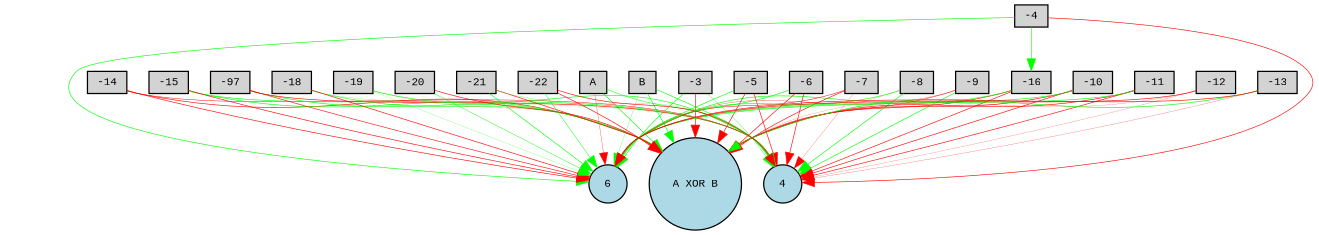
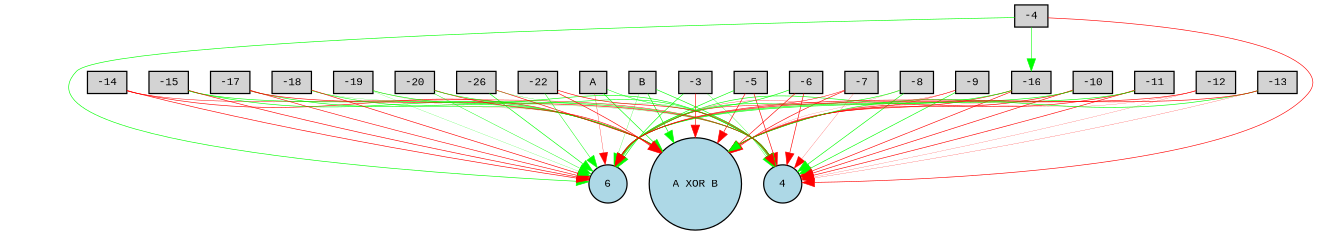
(230, 82) -> (230, 82)
(476, 82) -> (476, 82)
none -> (608, 100)
